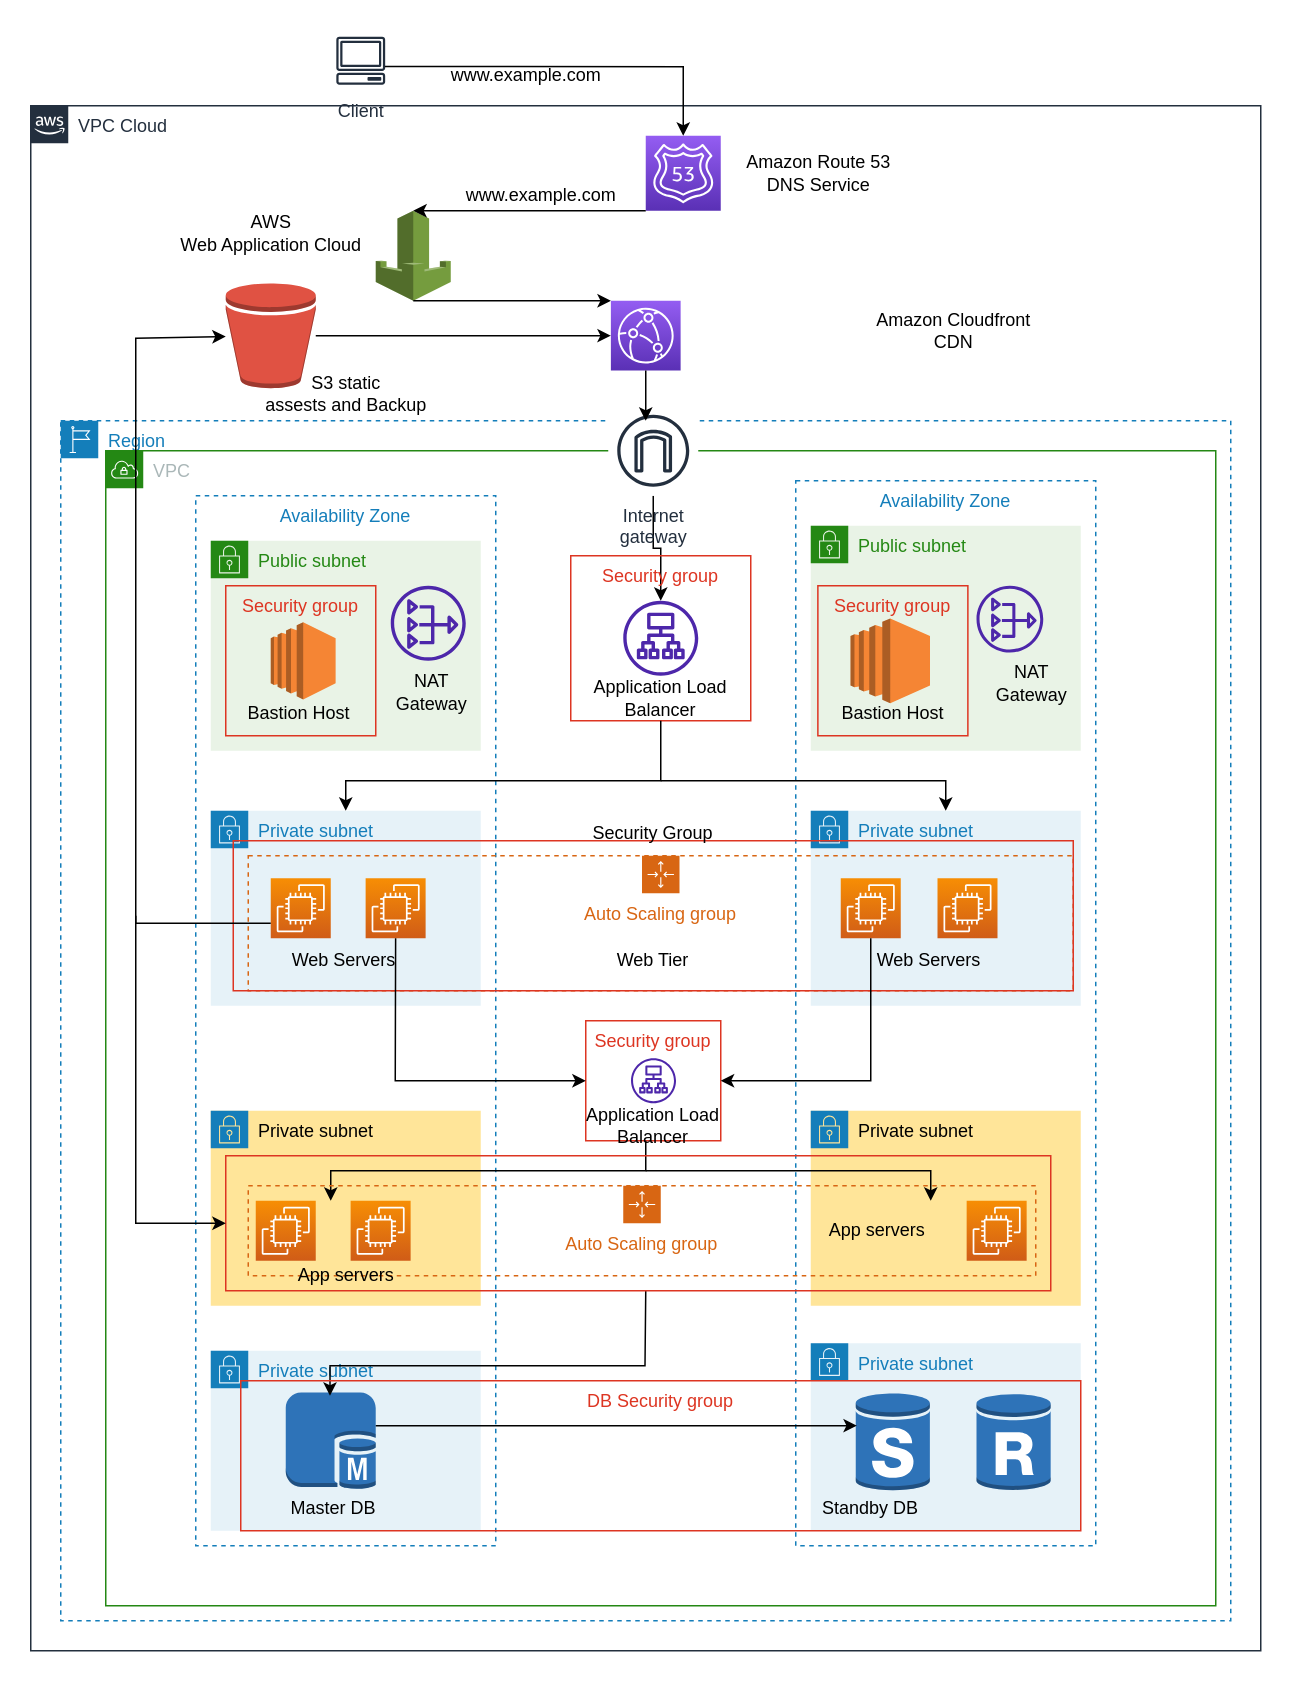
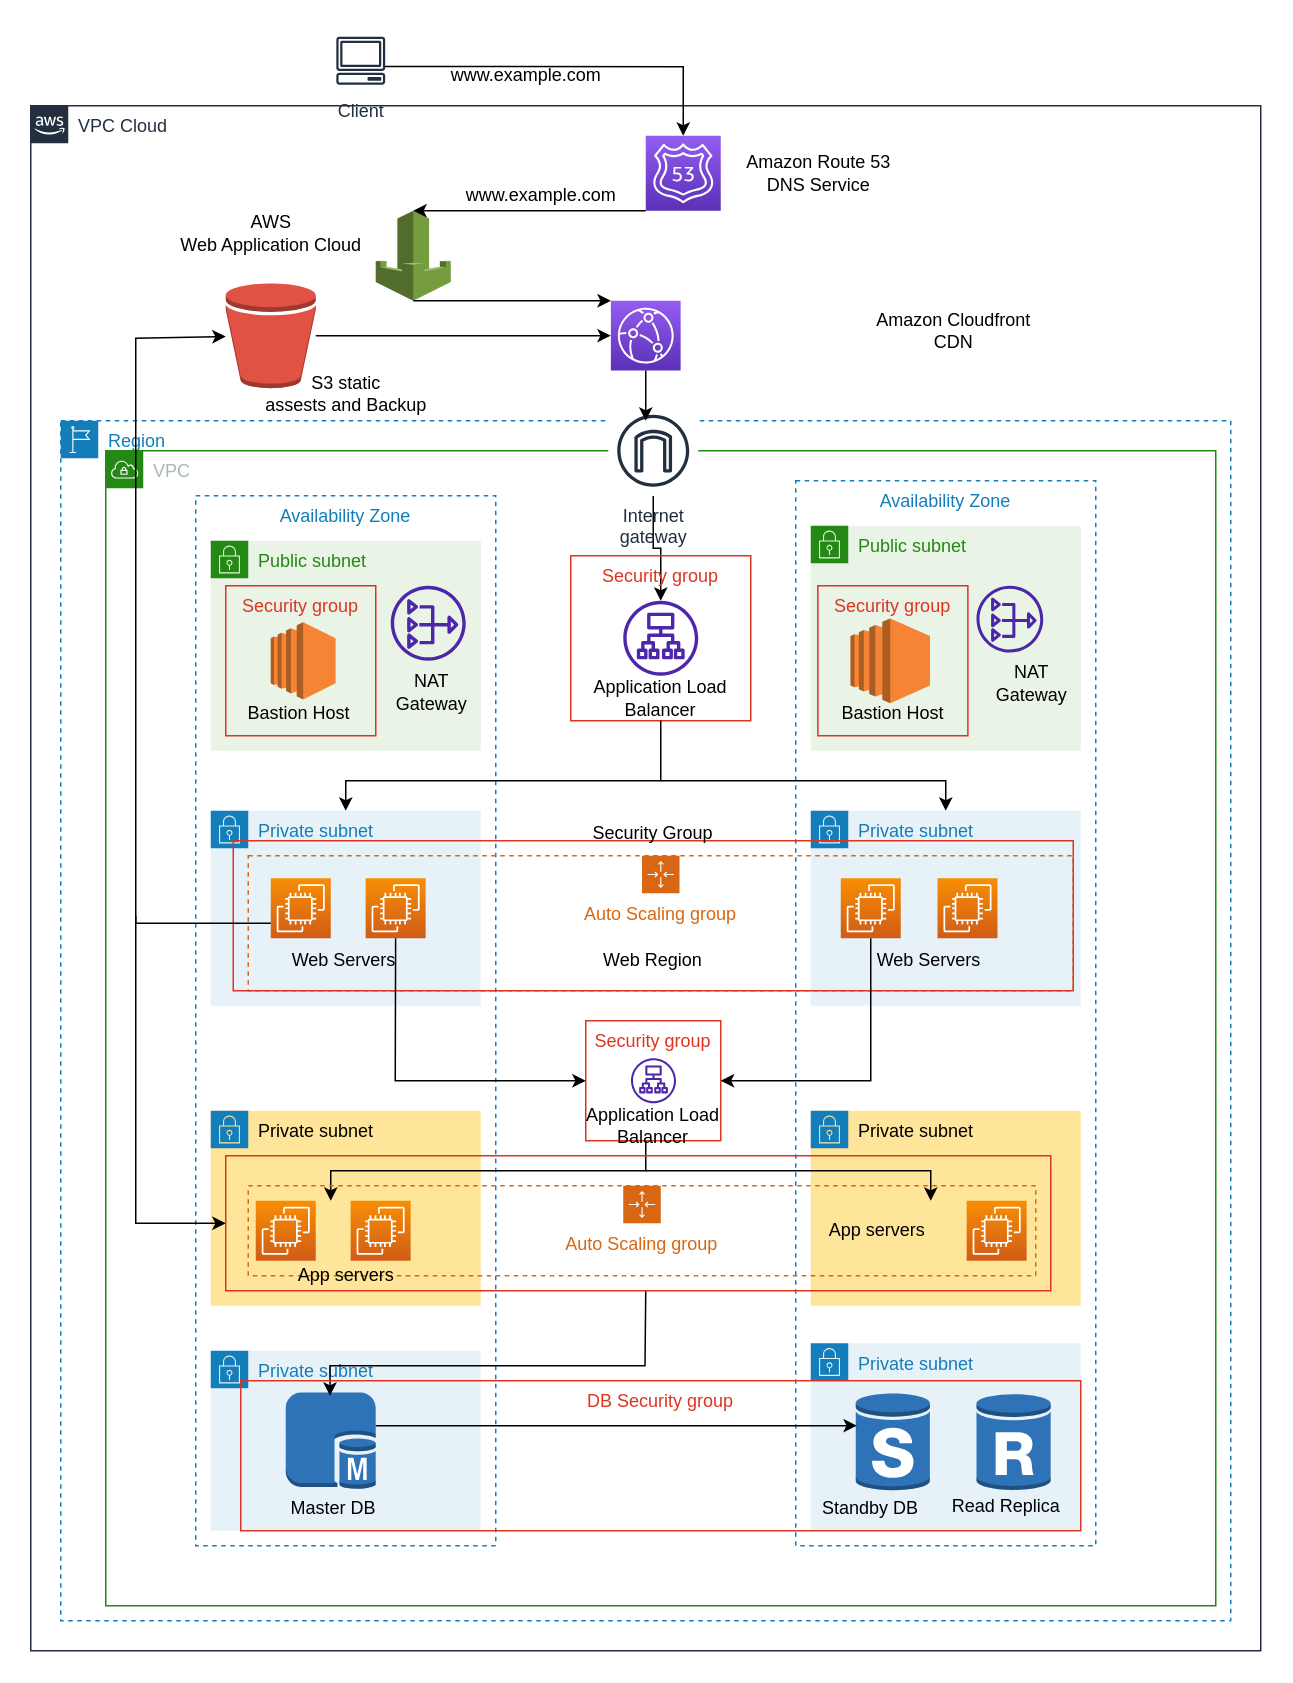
(653, 961) -> (653, 961)
none -> (1006, 1506)
